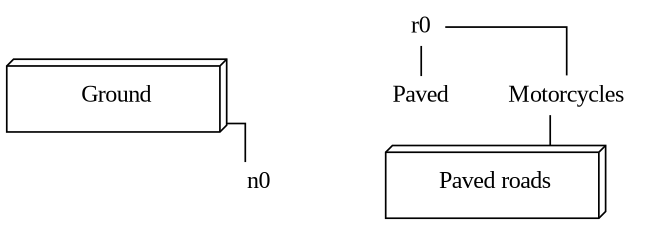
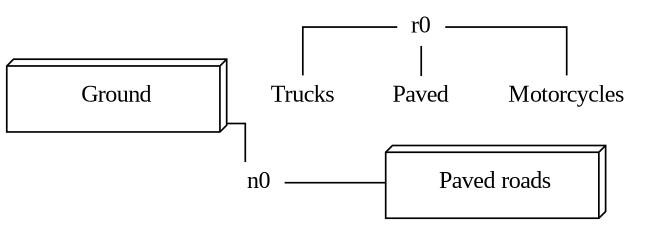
none -> (303, 96)
(550, 130) -> (335, 183)
